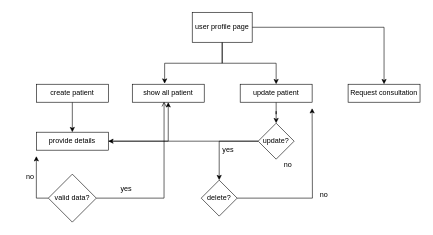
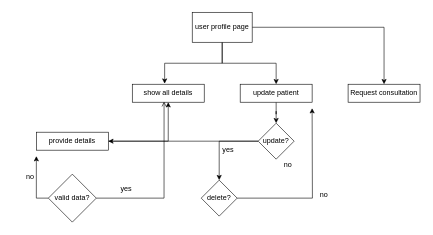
(72, 93) -> none
(168, 93) -> (168, 93)
(72, 126) -> none
